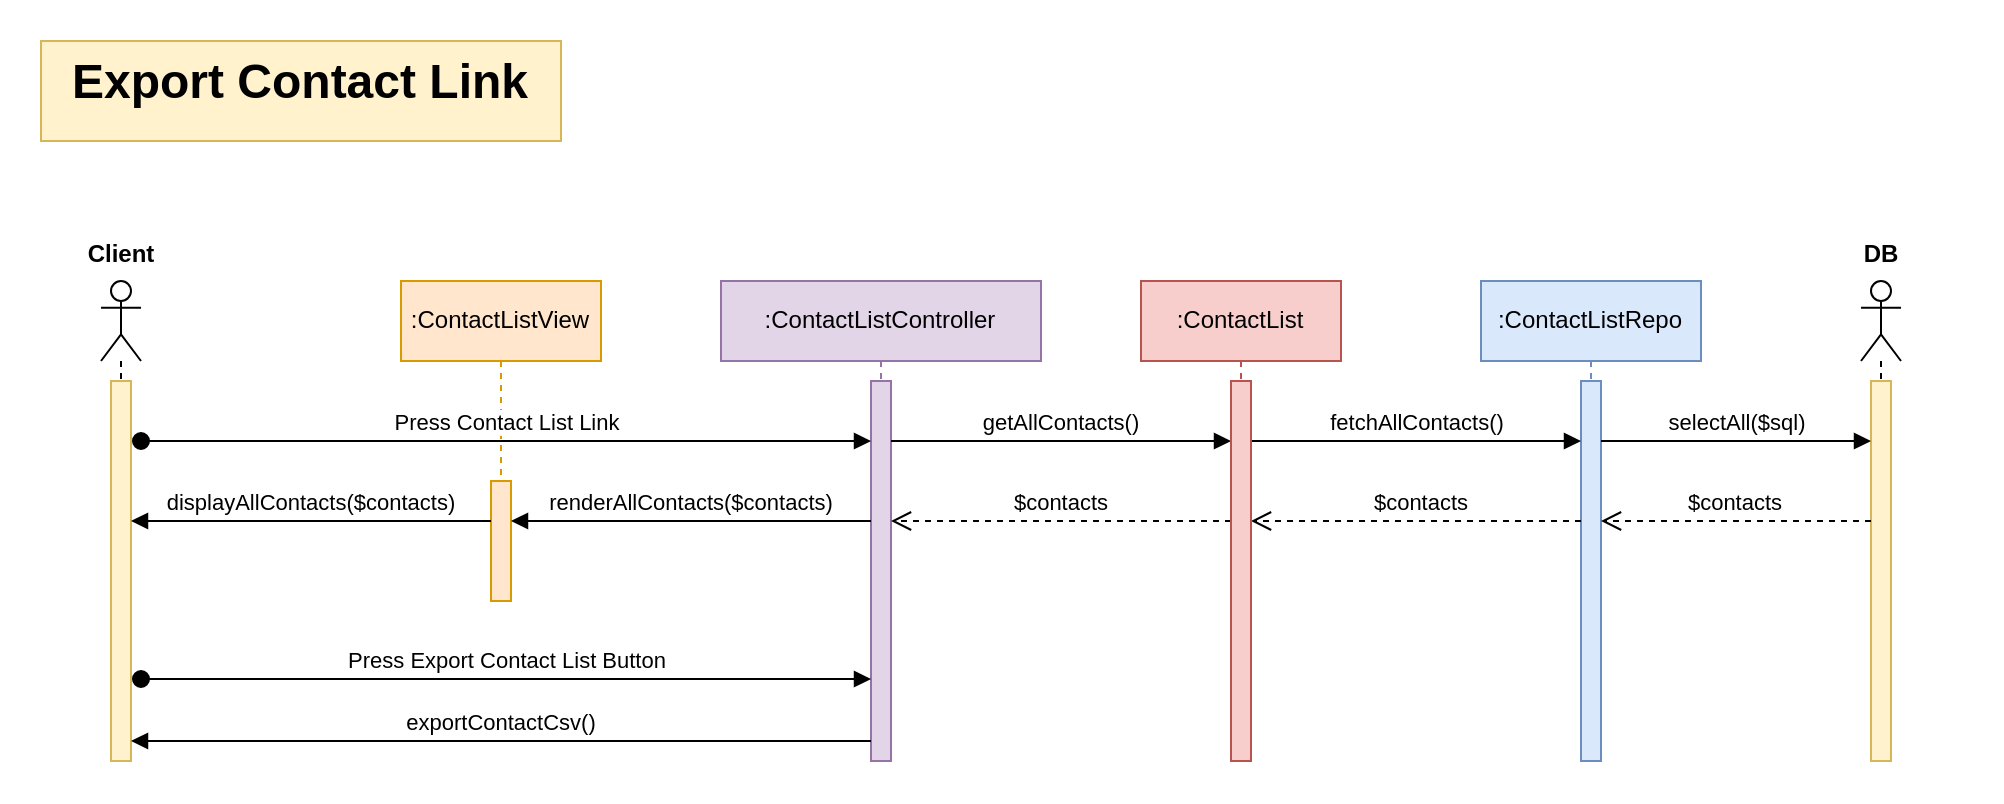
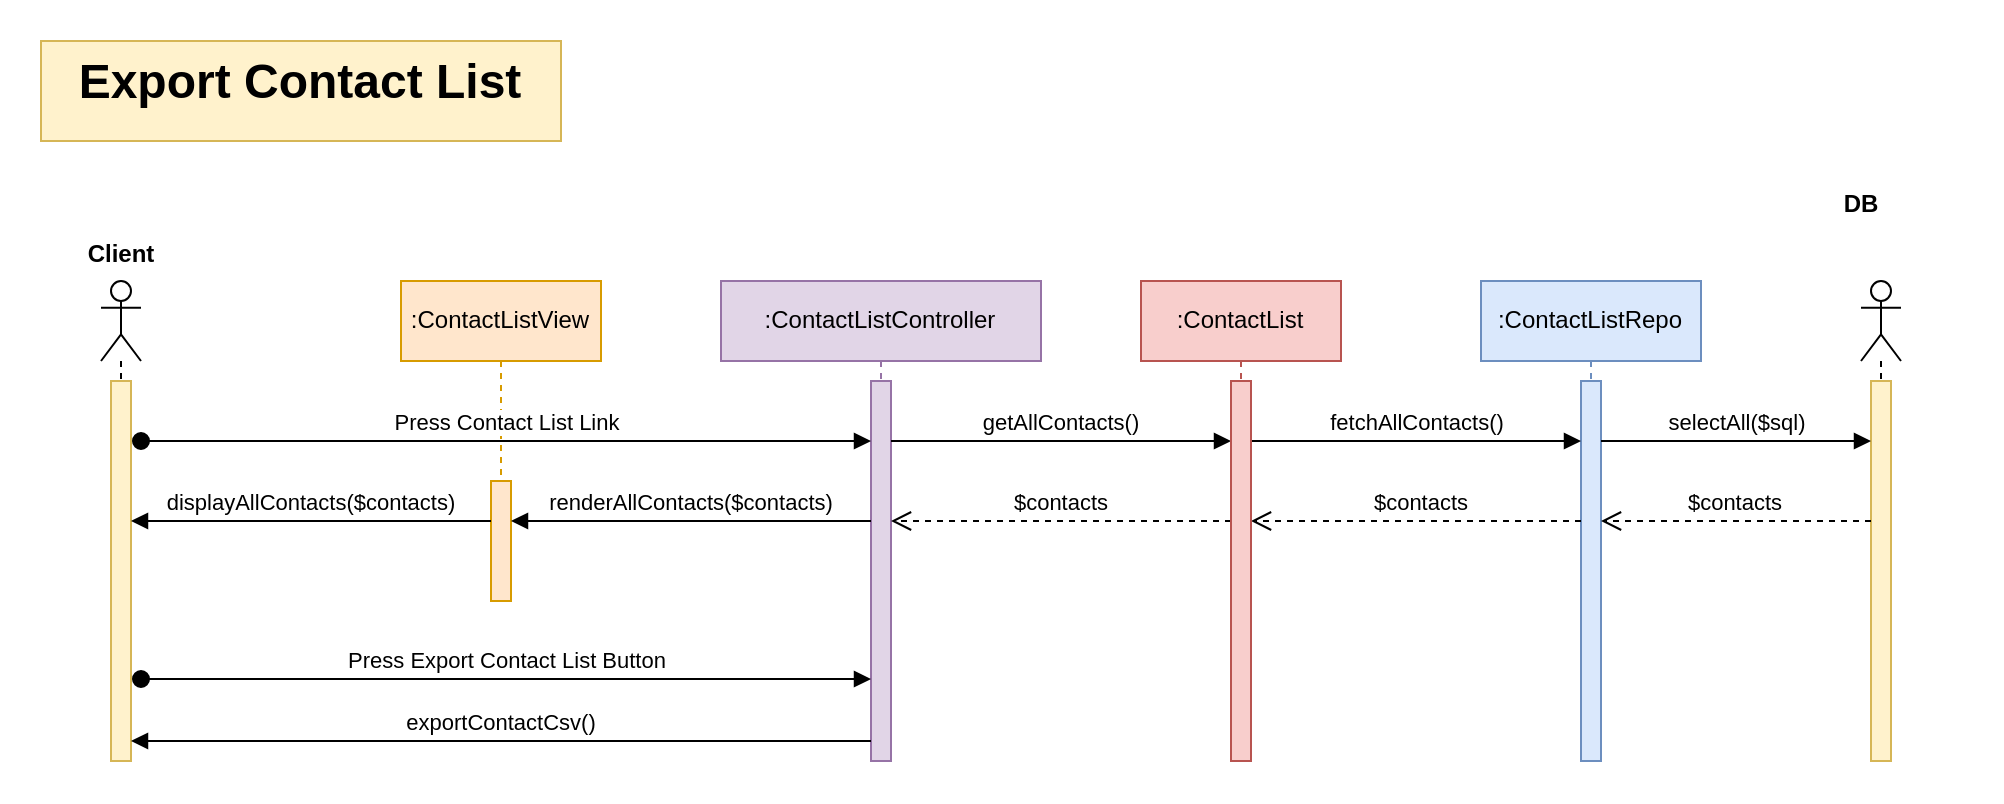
(301, 69) -> (301, 69)
(1881, 255) -> (1861, 205)
